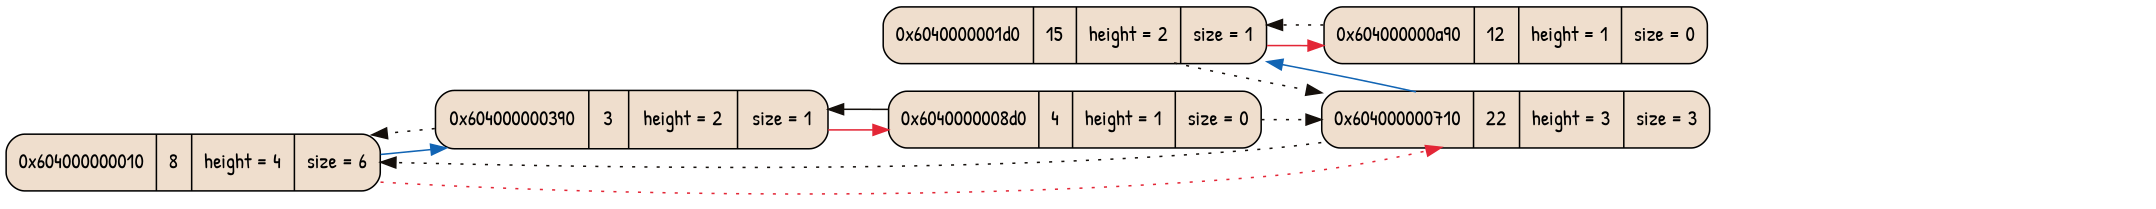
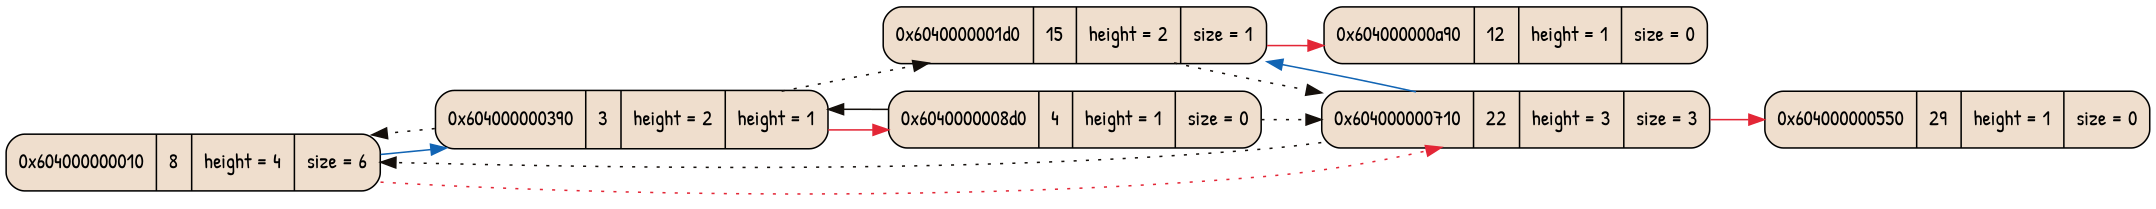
(1303, 25) -> (848, 79)
(783, 119) -> (777, 119)
none -> (1957, 120)
